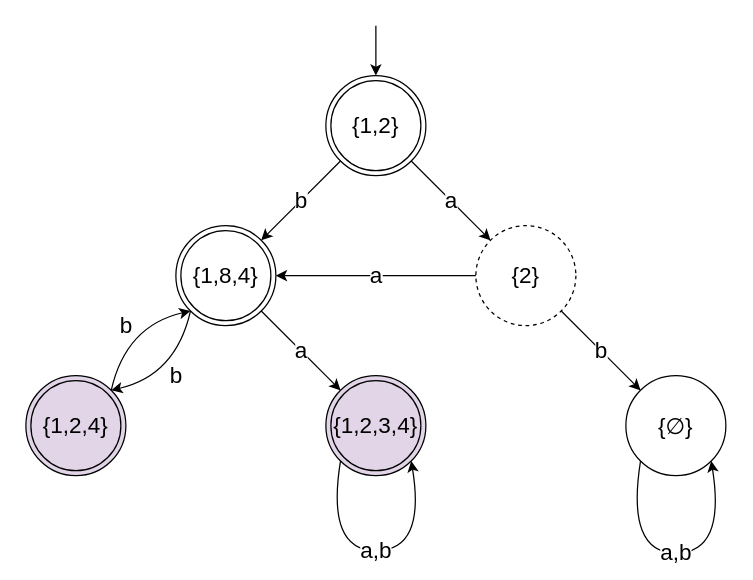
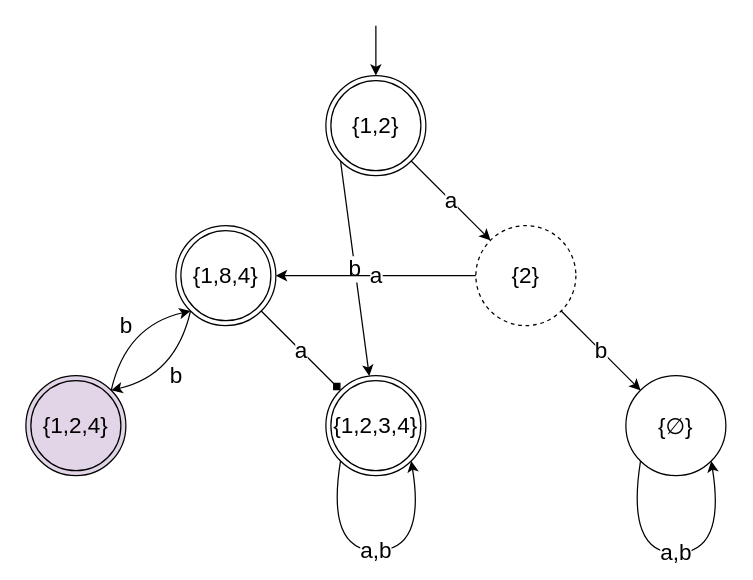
(303, 198) -> (348, 216)
(333, 383) -> (333, 383)
(376, 426) -> (376, 426)
